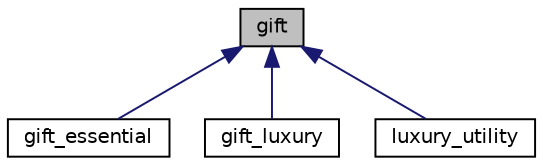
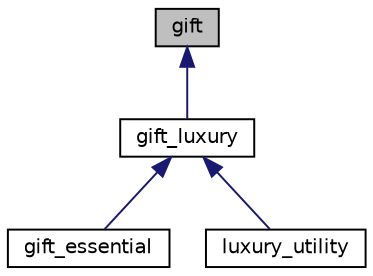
(172, 88) -> (131, 201)
(372, 88) -> (243, 201)
